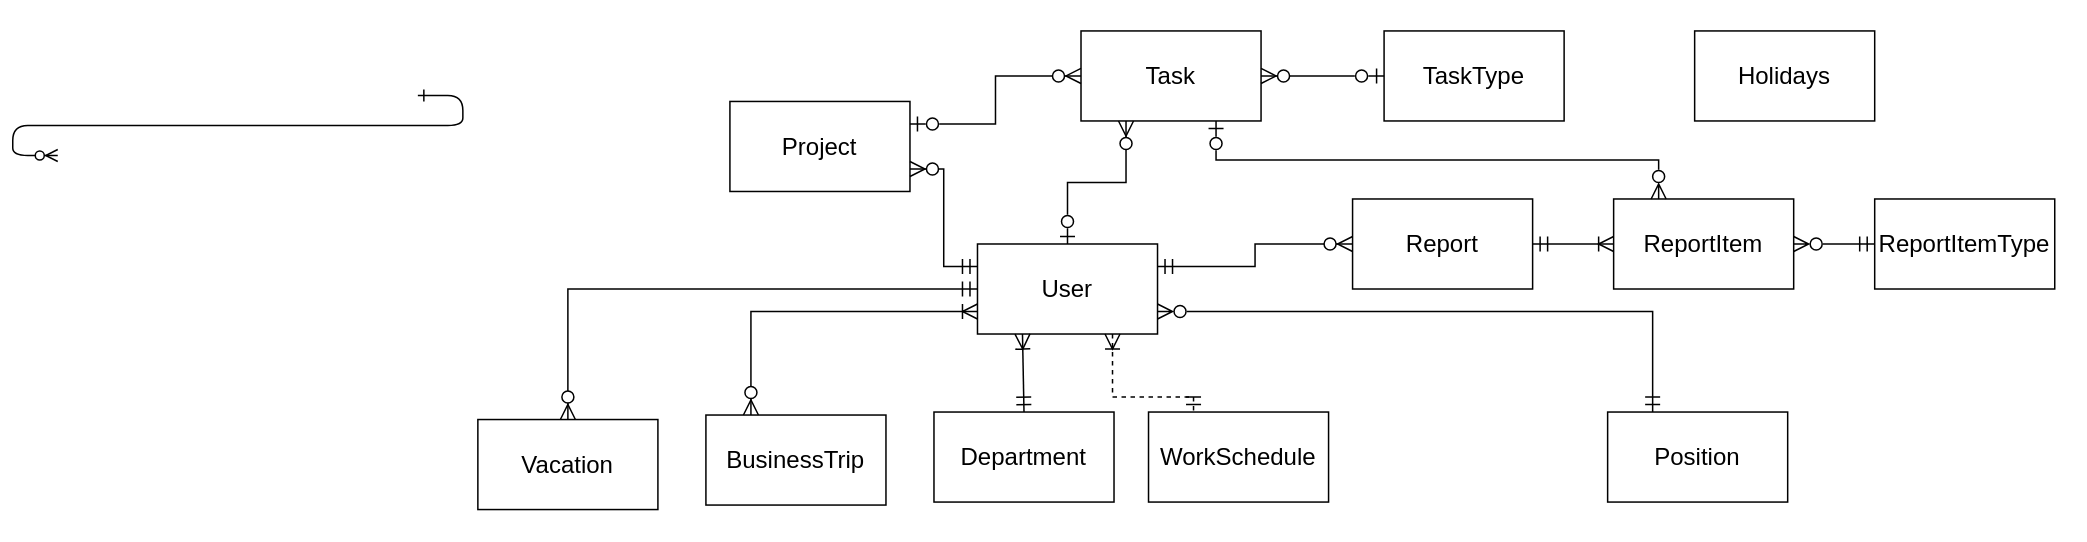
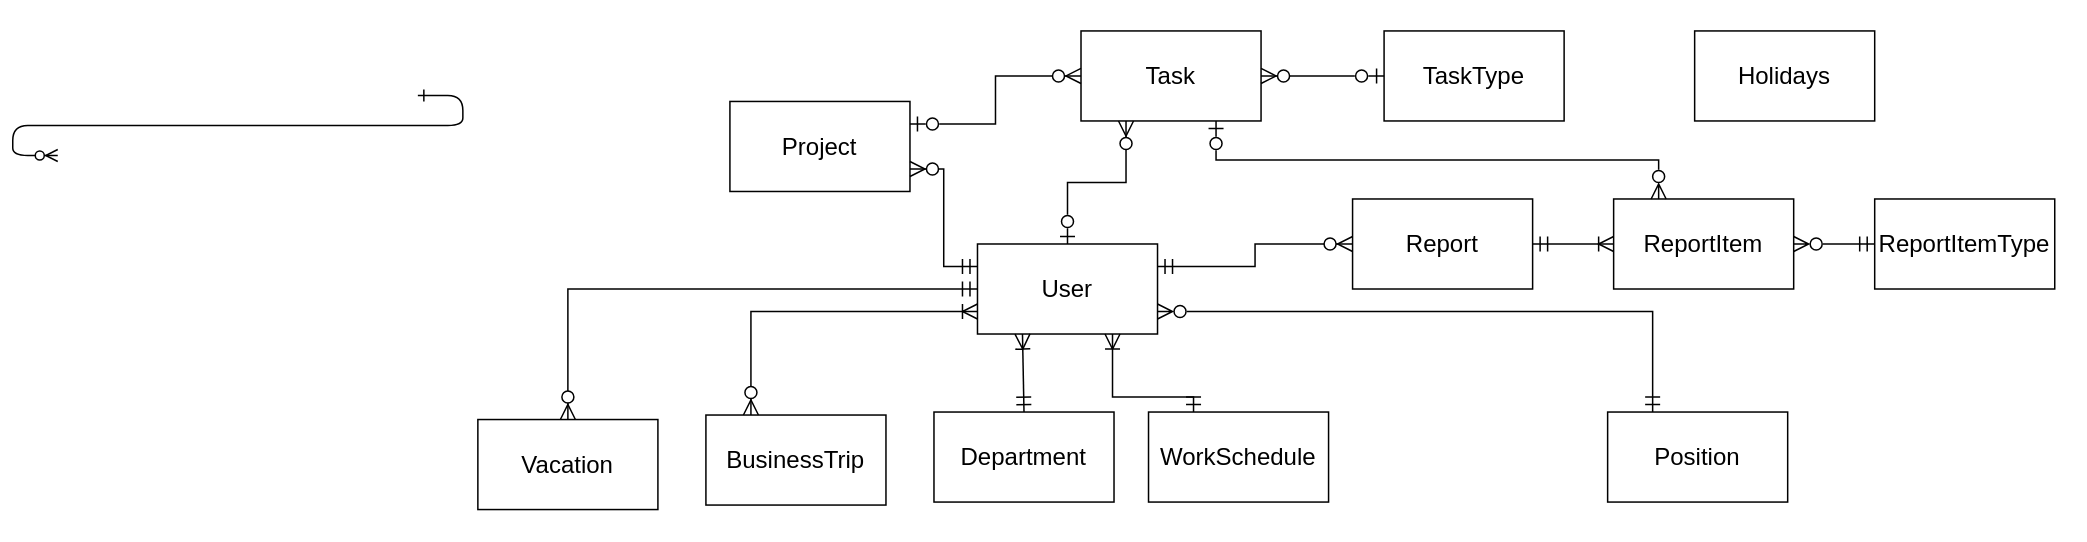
(1118, 397) -> (1118, 397)
